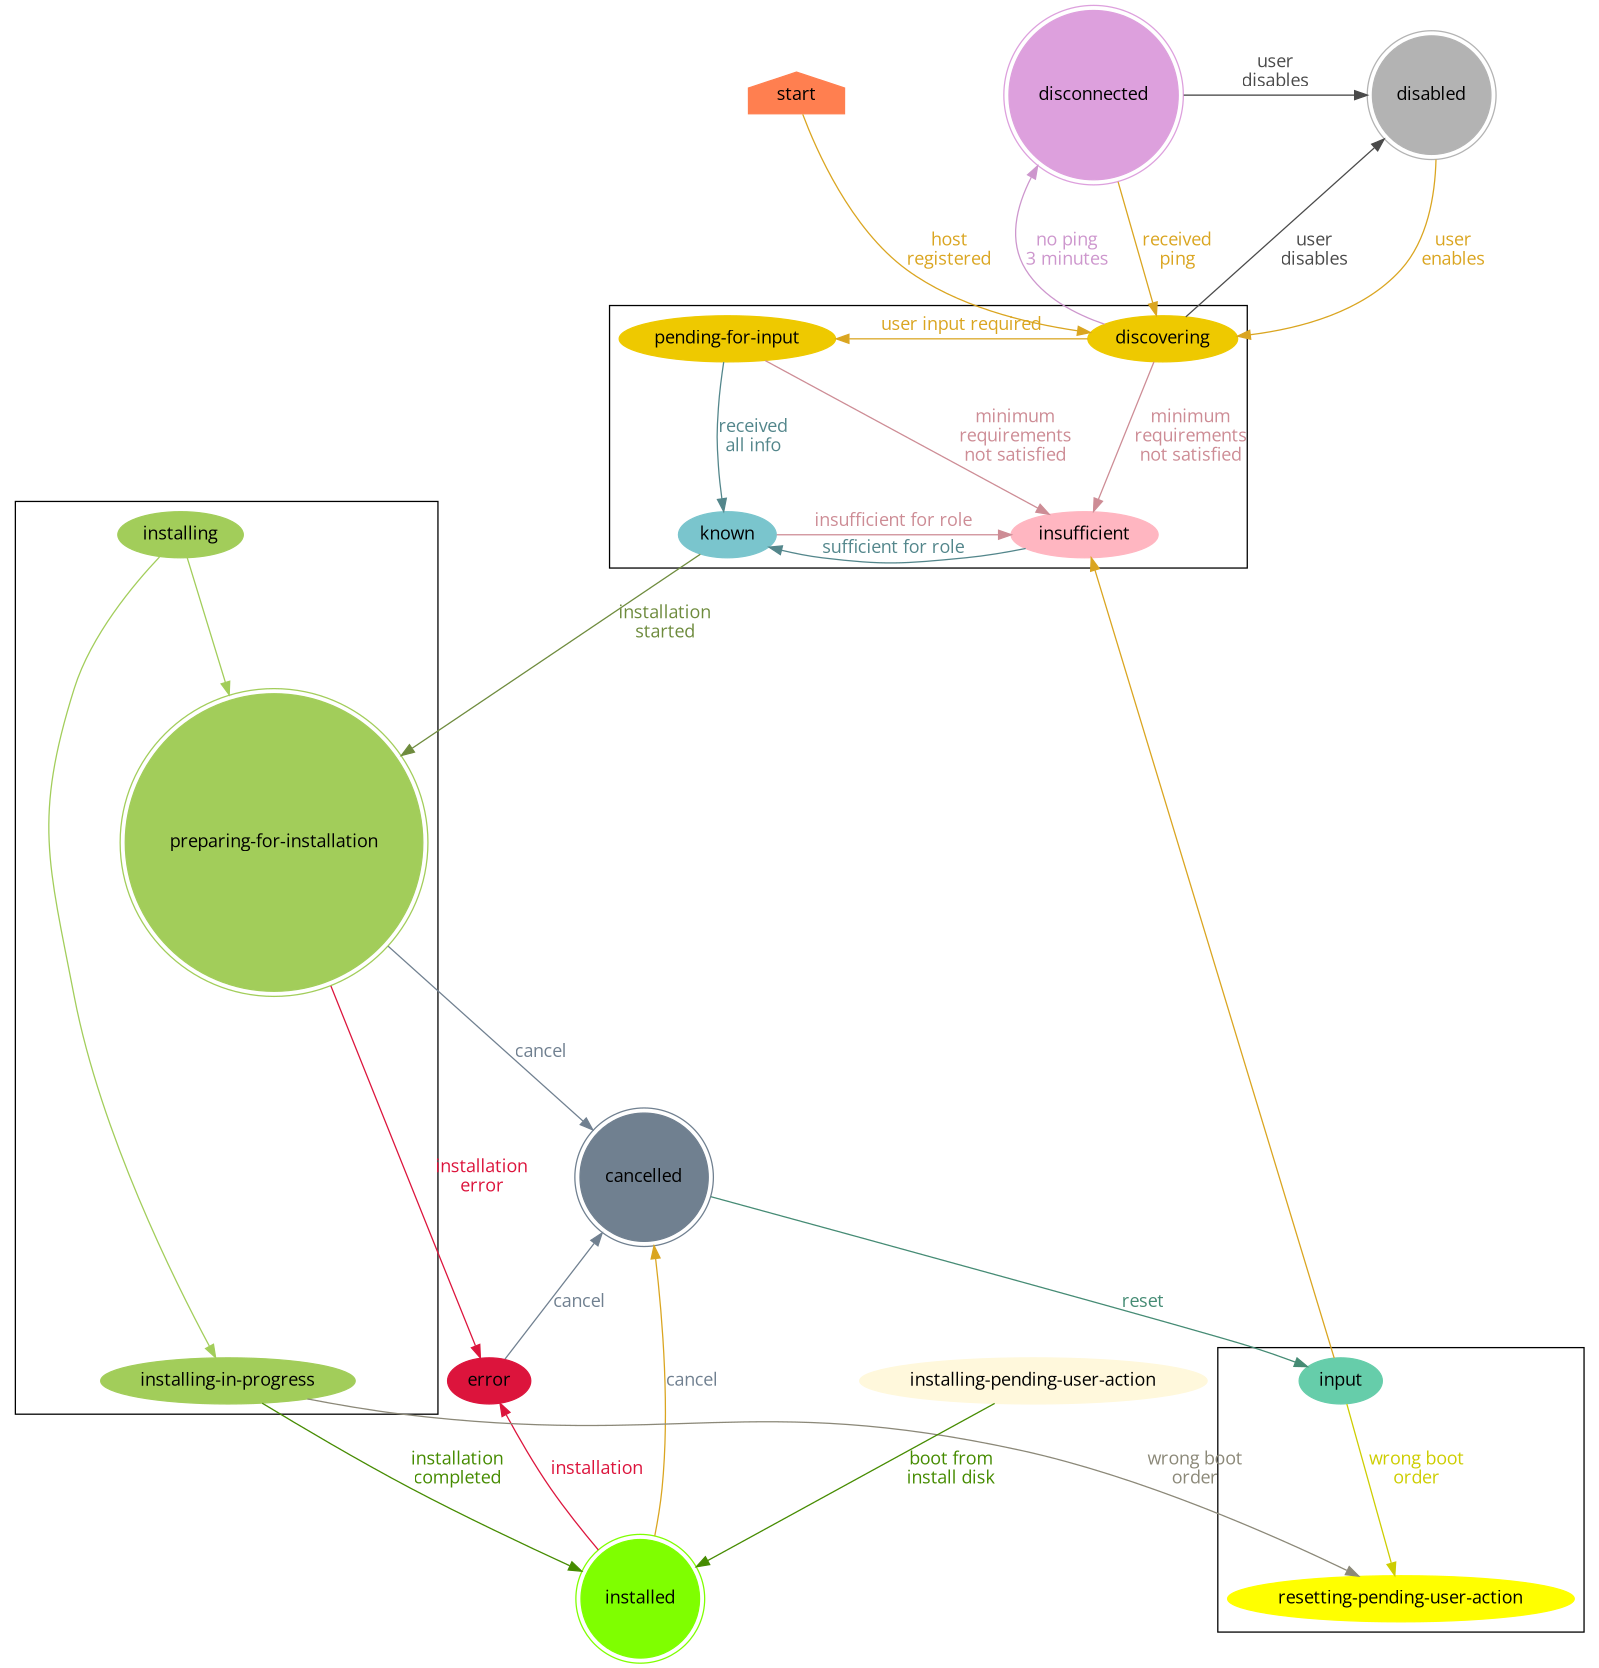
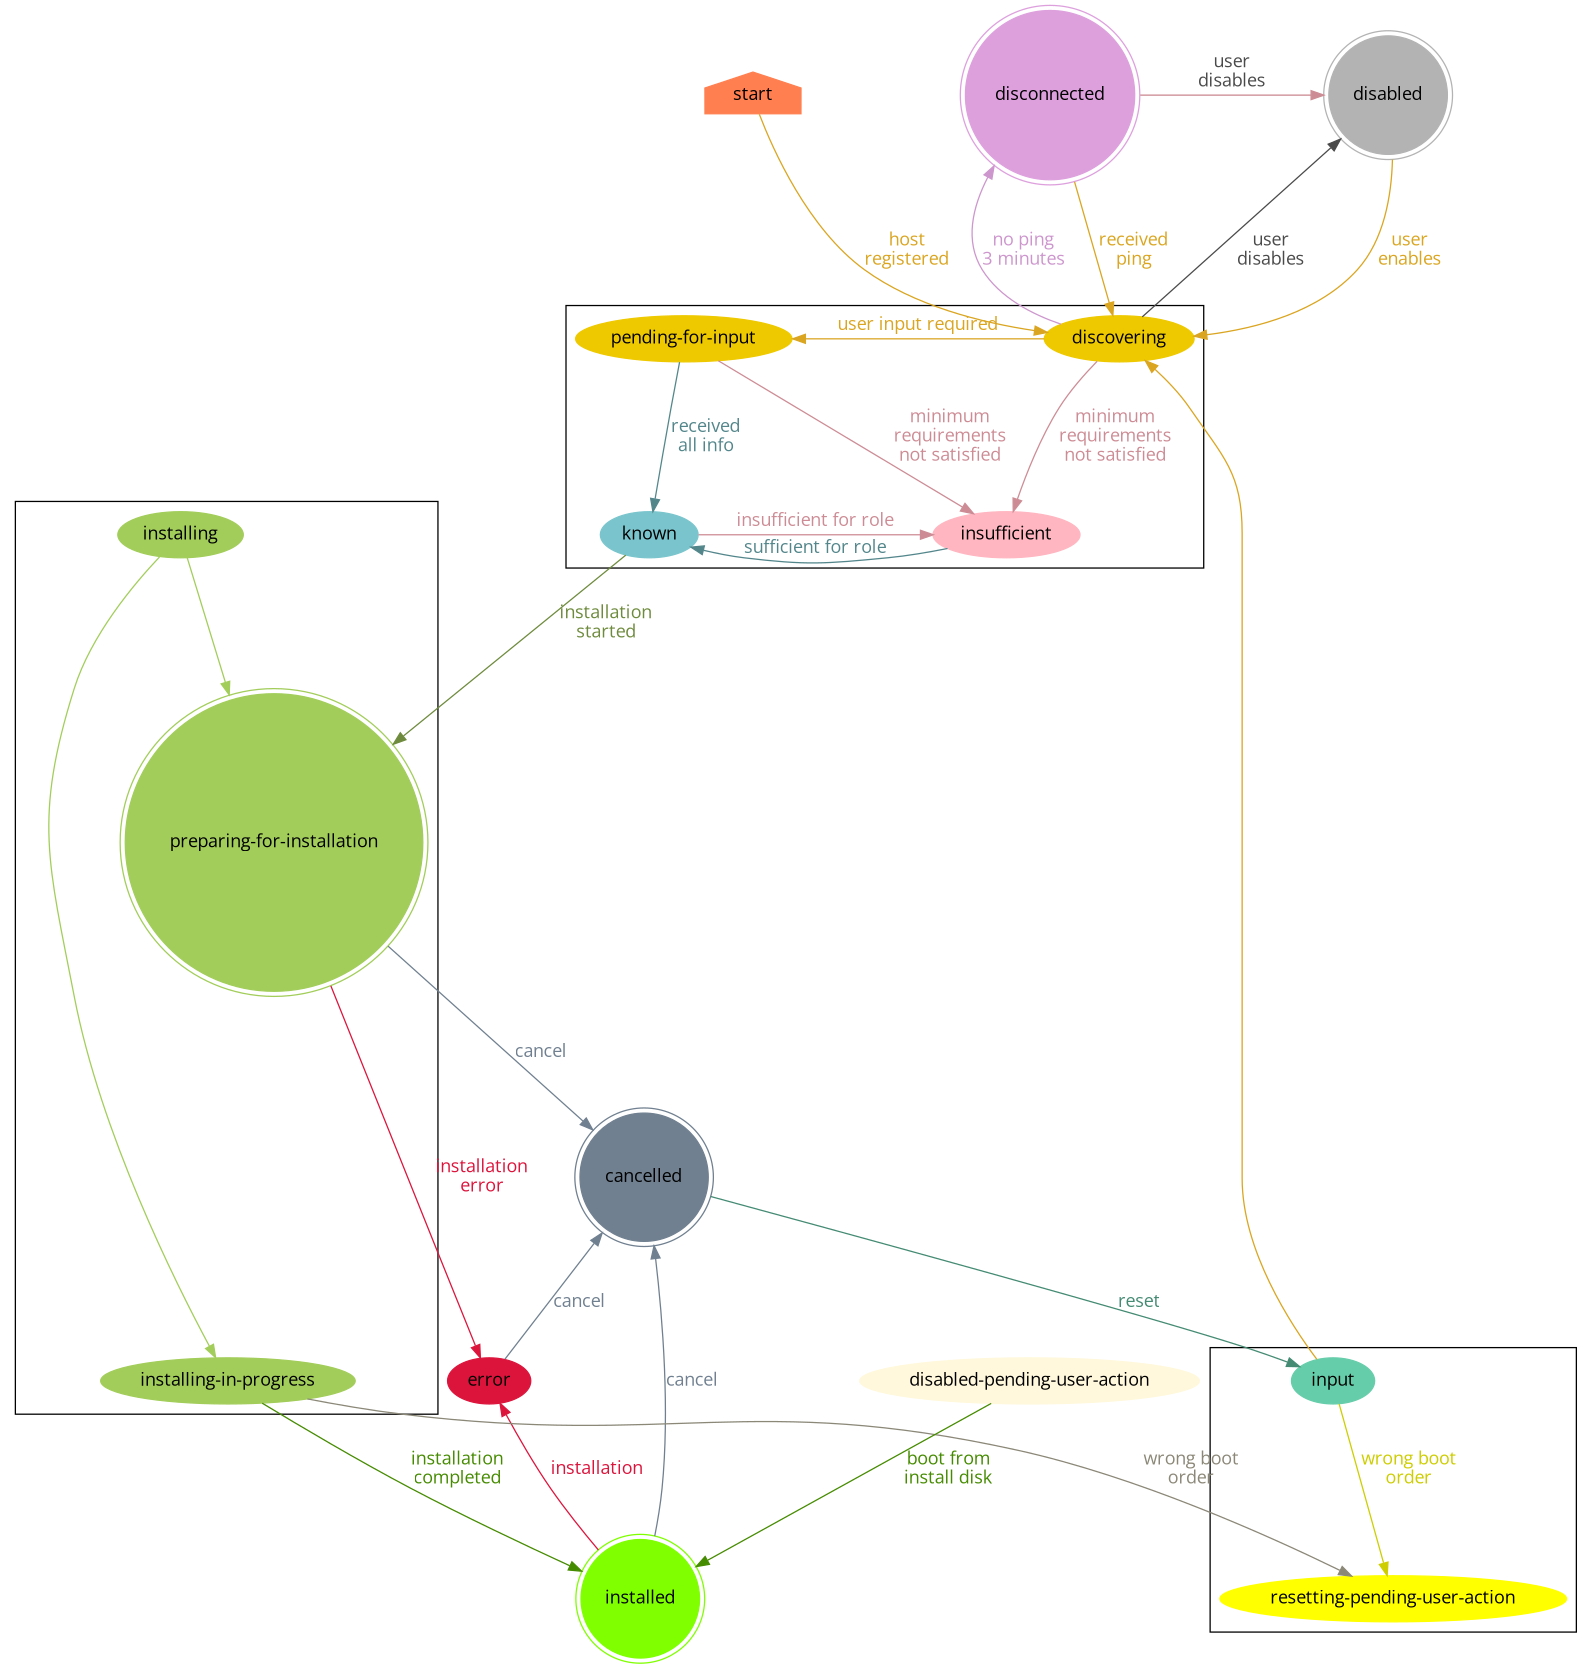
(1269, 95) -> (1226, 95)
(1215, 964) -> (1242, 860)
(1033, 1381) -> (1030, 1381)
(665, 1398) -> (665, 1398)
